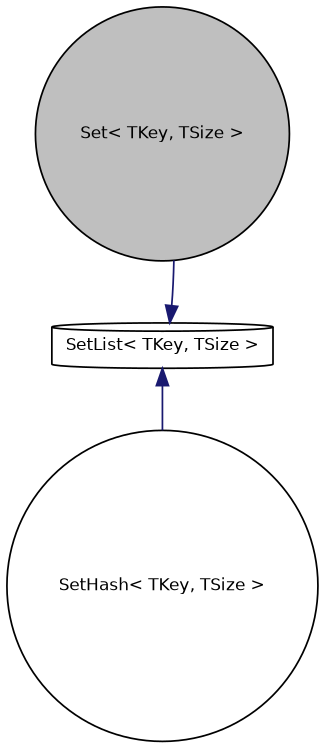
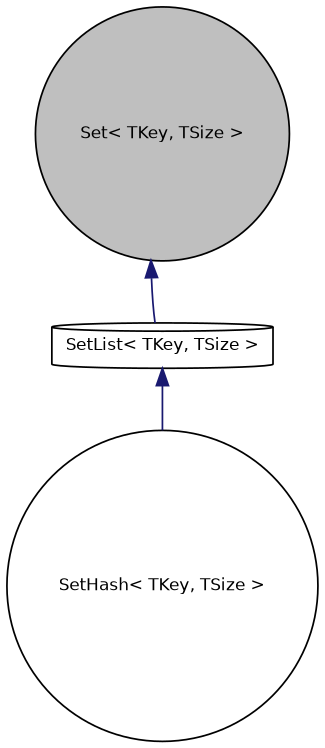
(173, 283) -> (153, 301)
